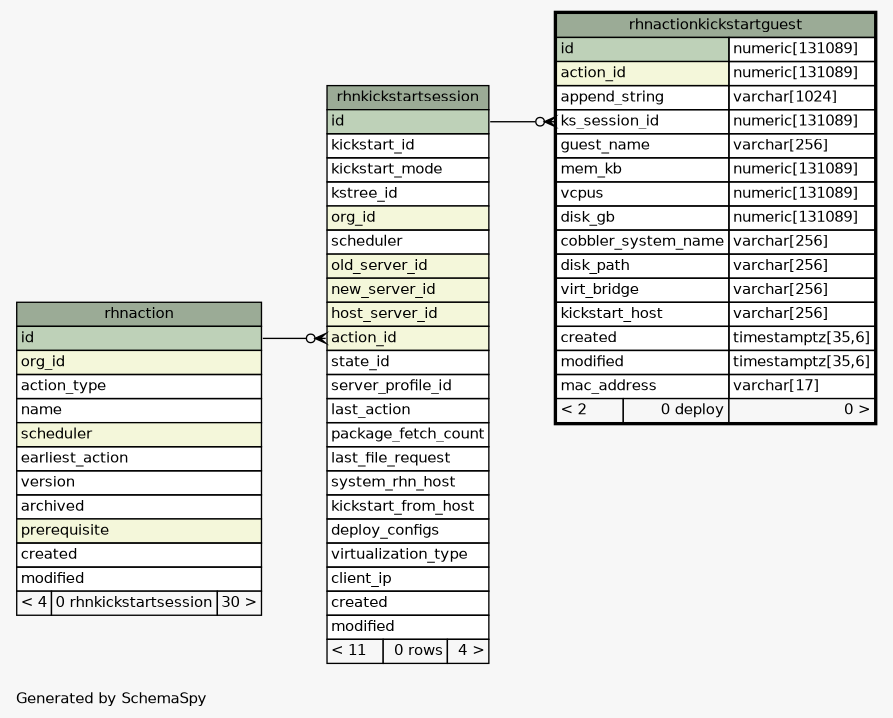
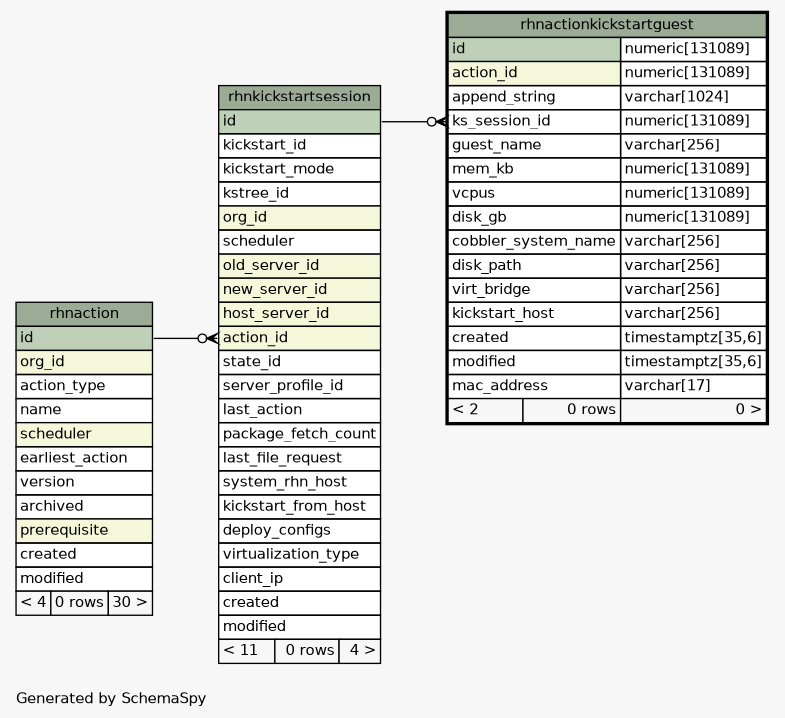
(693, 410) -> (592, 410)
(134, 603) -> (80, 603)
